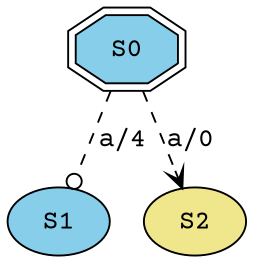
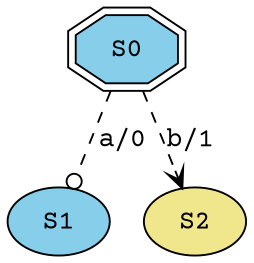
(122, 139) -> (122, 139)
(190, 139) -> (190, 139)
